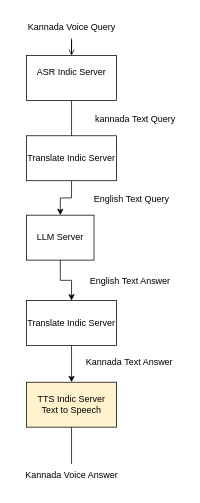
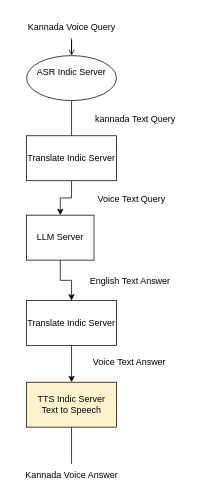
(72, 78) -> (72, 78)
(132, 199) -> (132, 199)
(130, 363) -> (130, 363)
